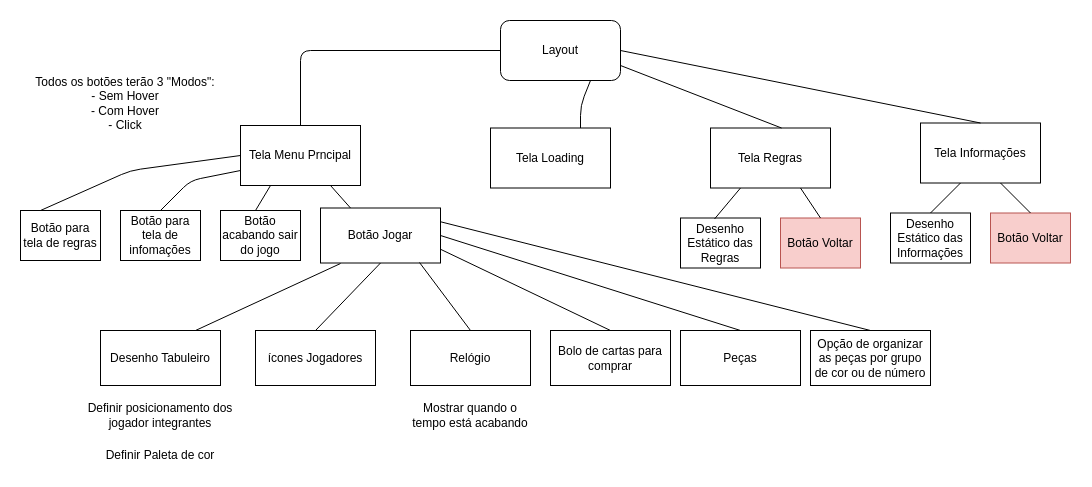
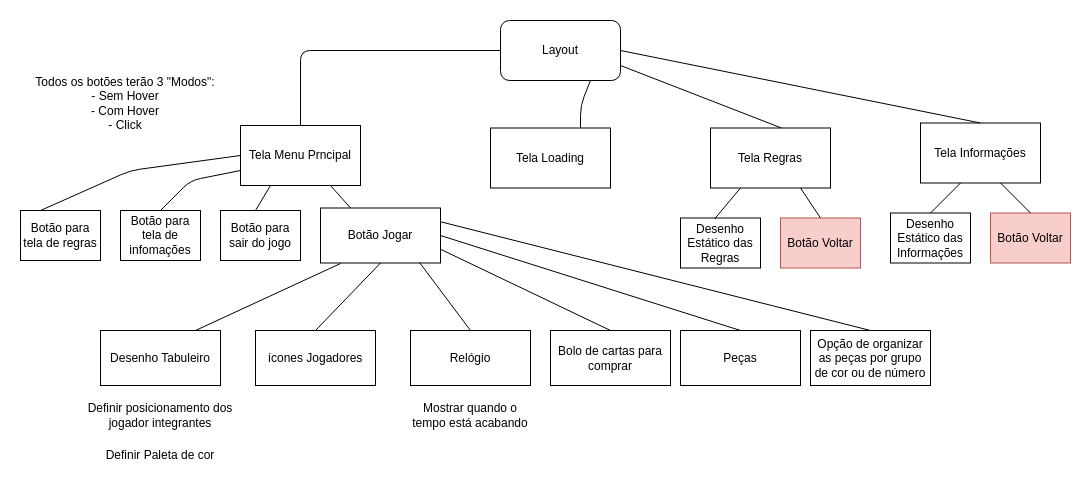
(261, 236) -> (261, 236)
